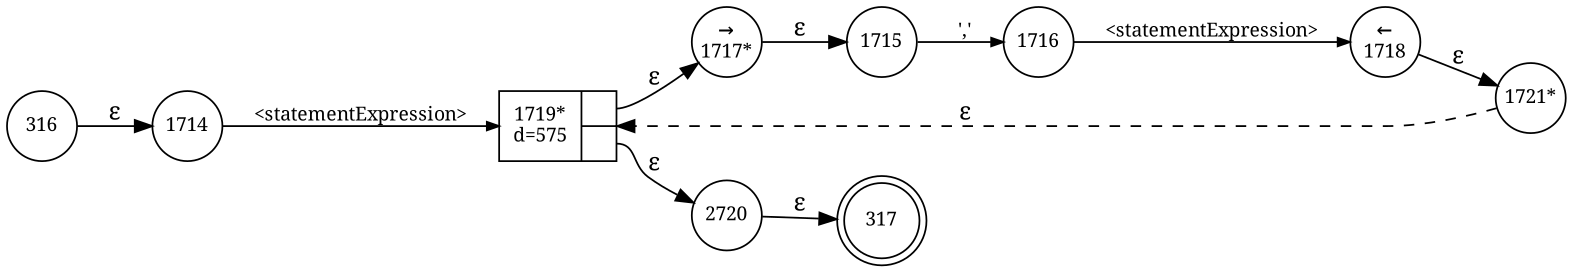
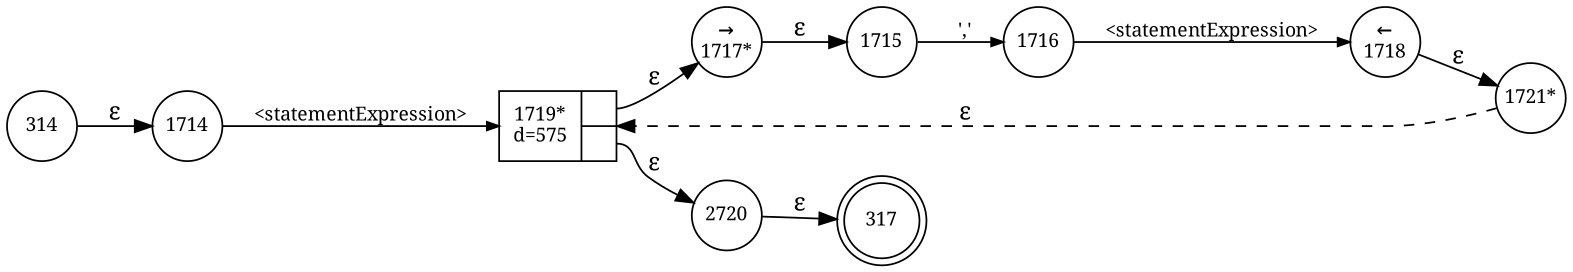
(42, 126) -> (42, 126)
